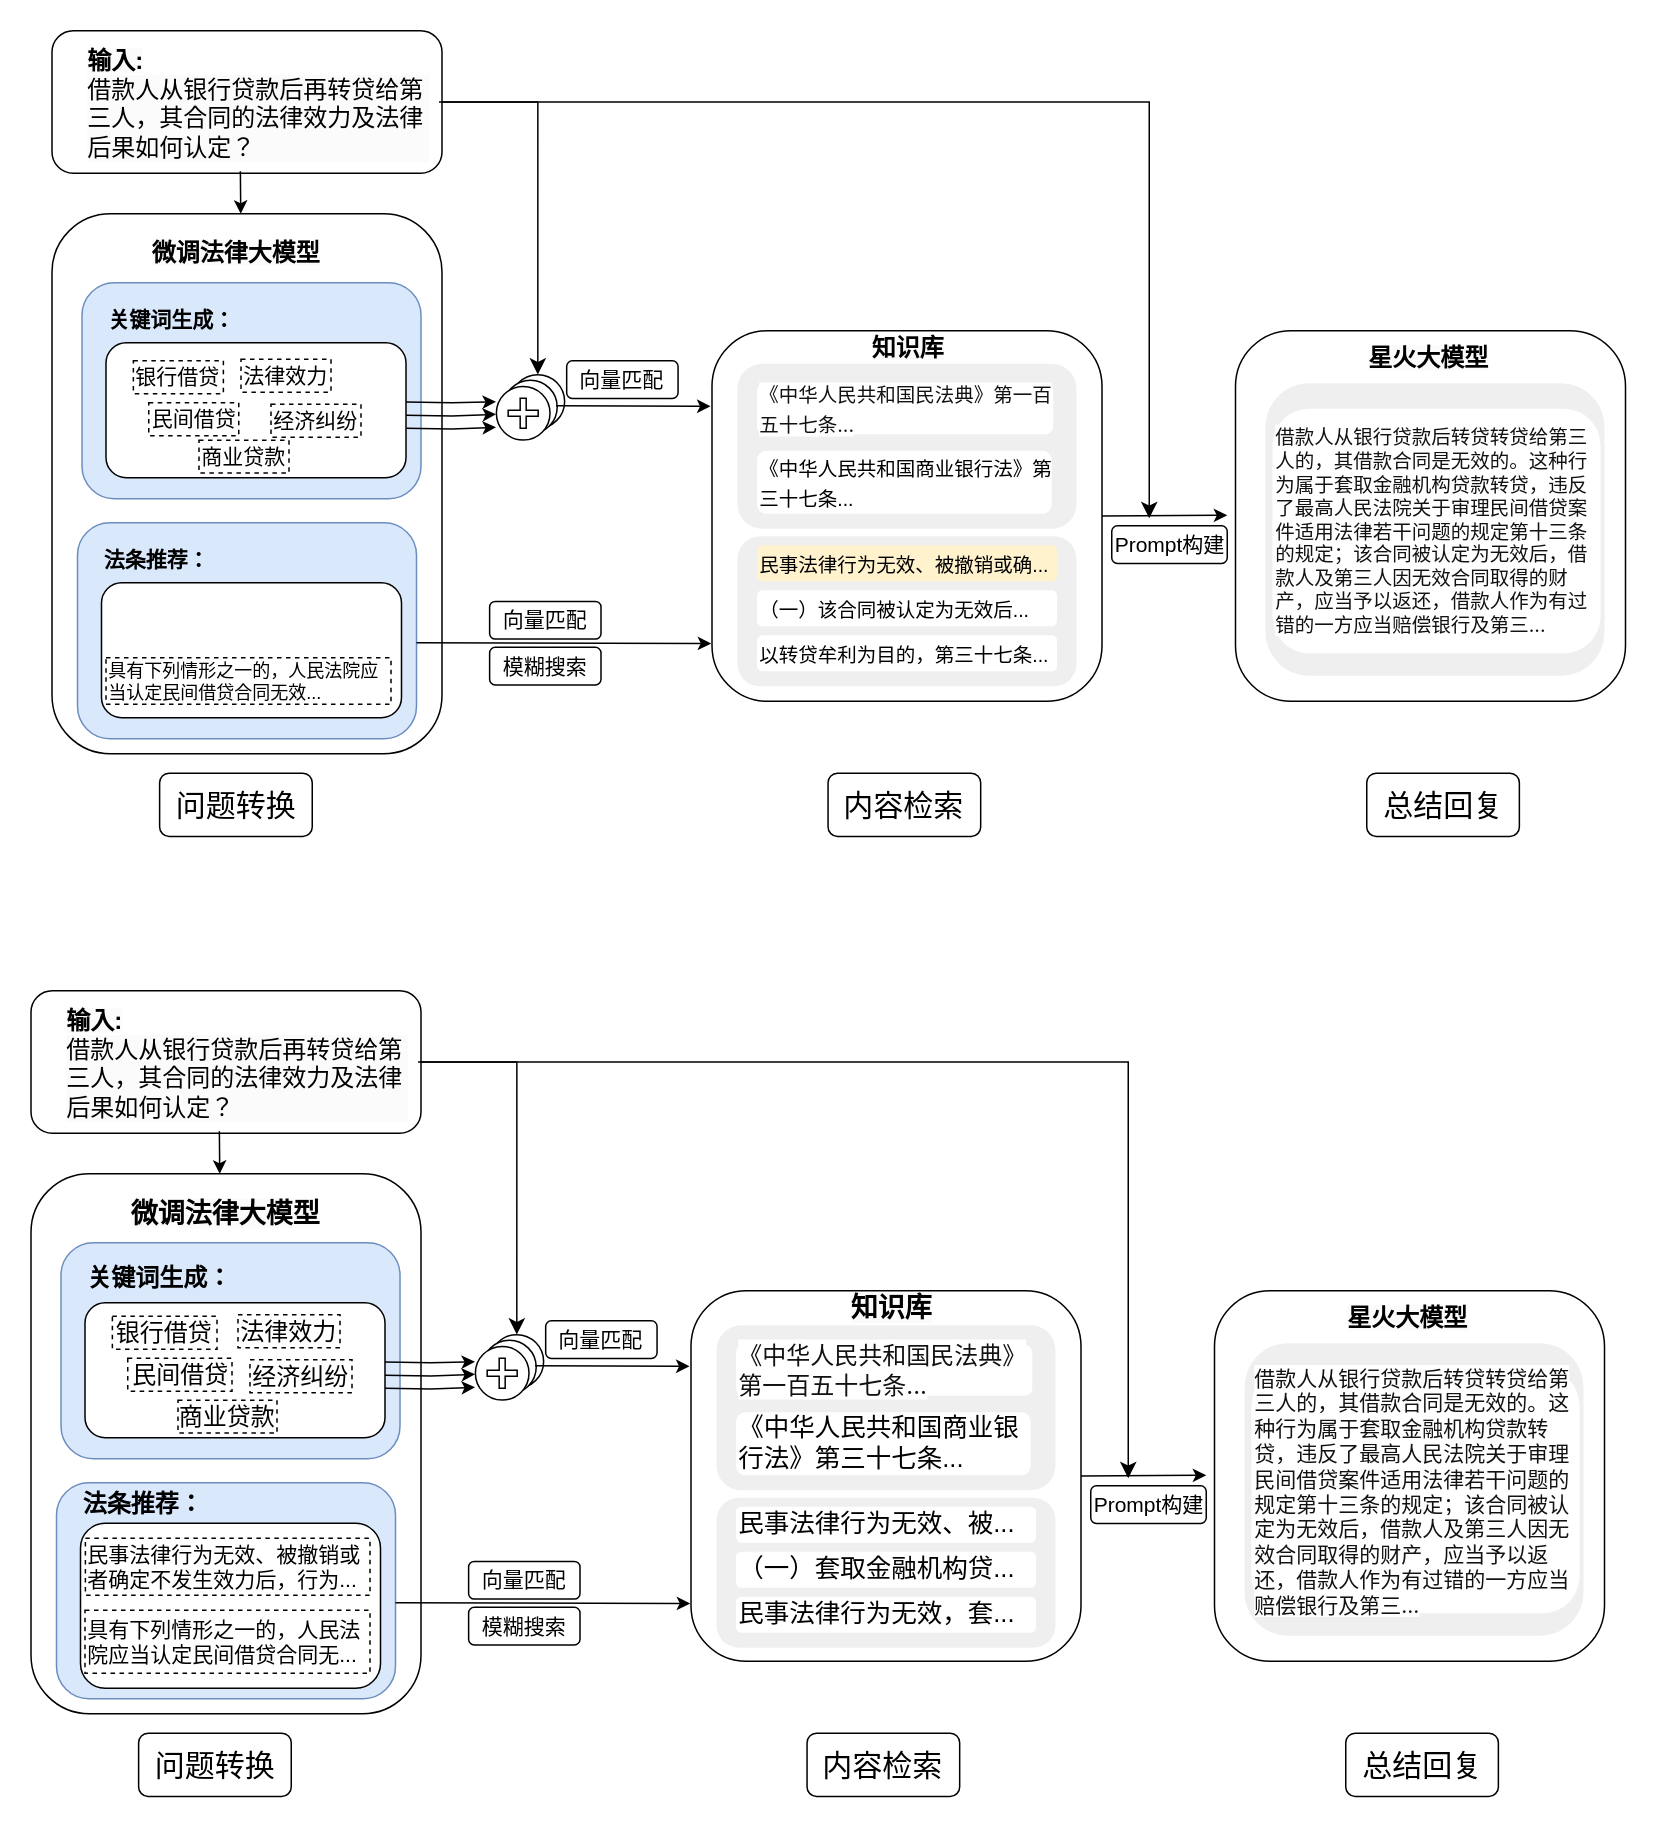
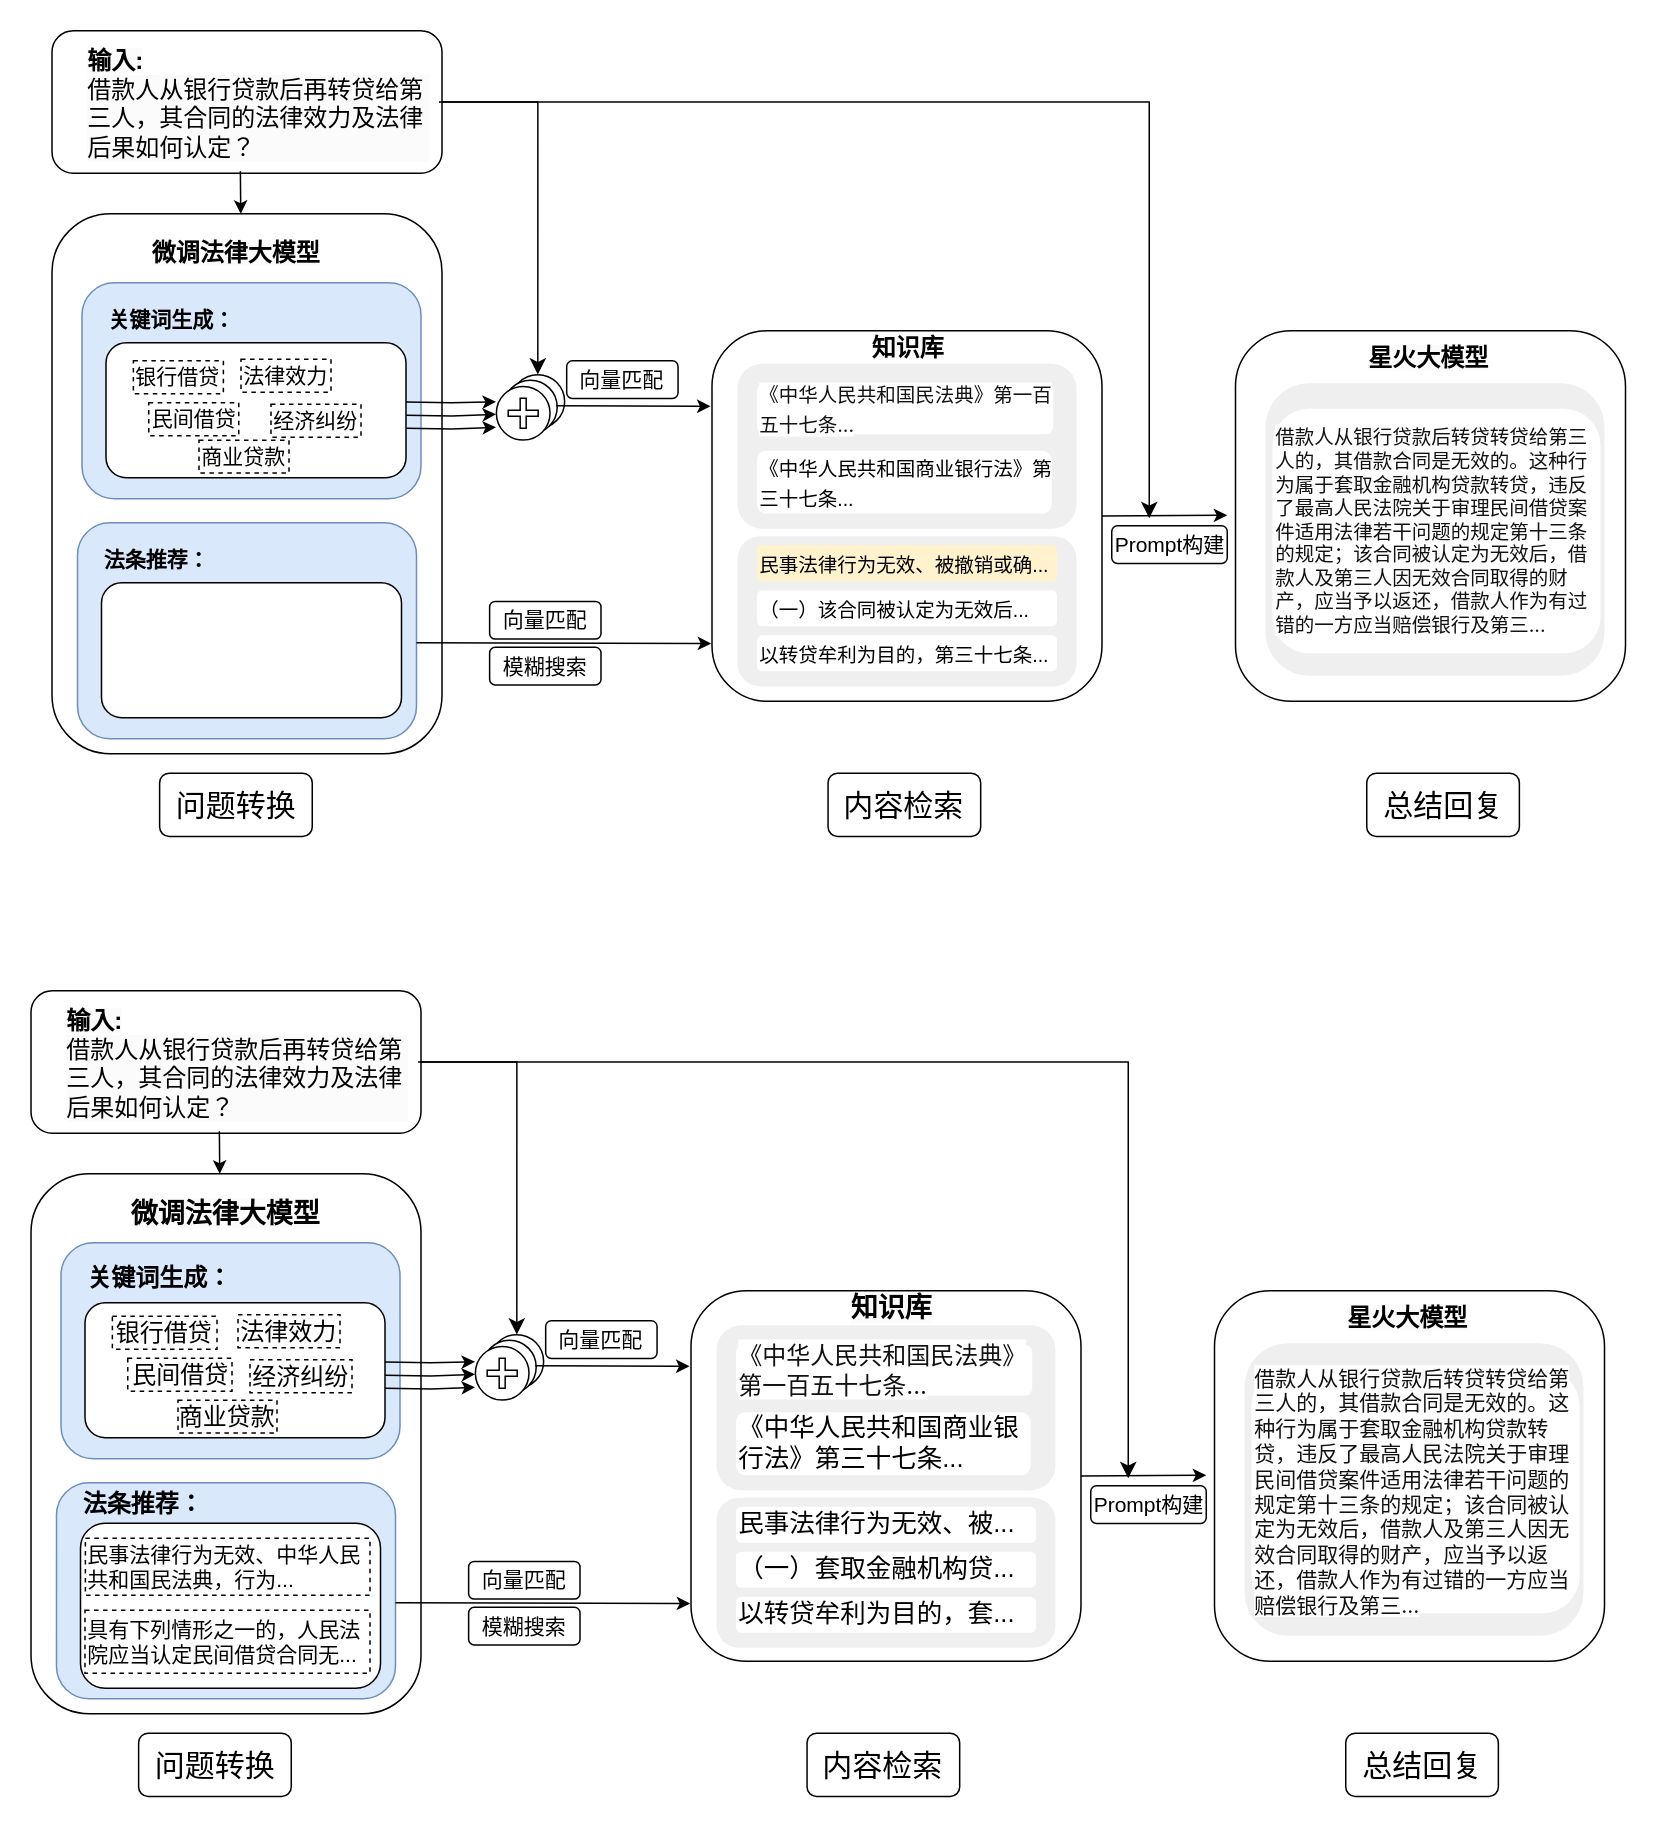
(248, 681) -> none
(229, 1567) -> (229, 1567)
(878, 1615) -> (878, 1615)
